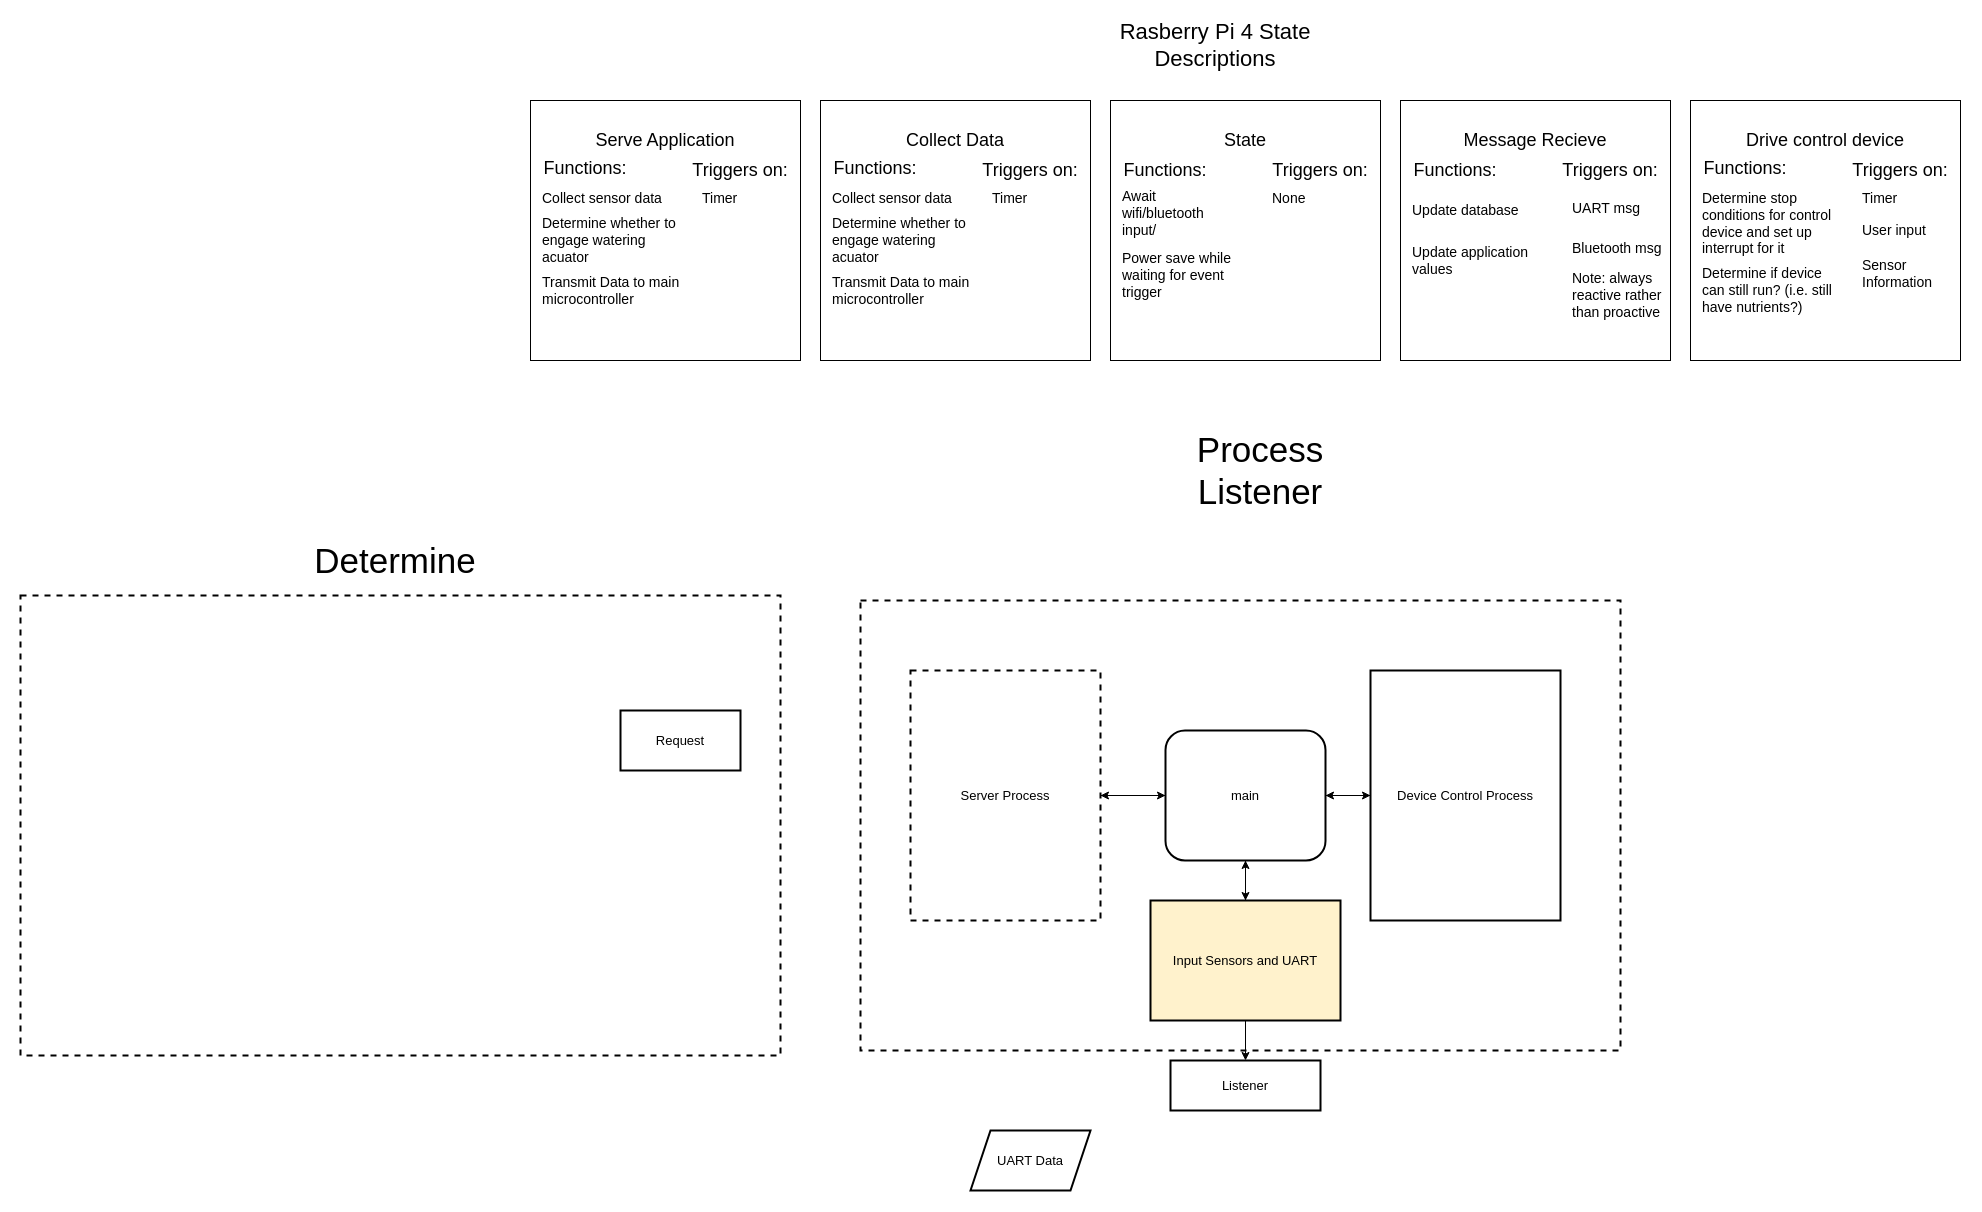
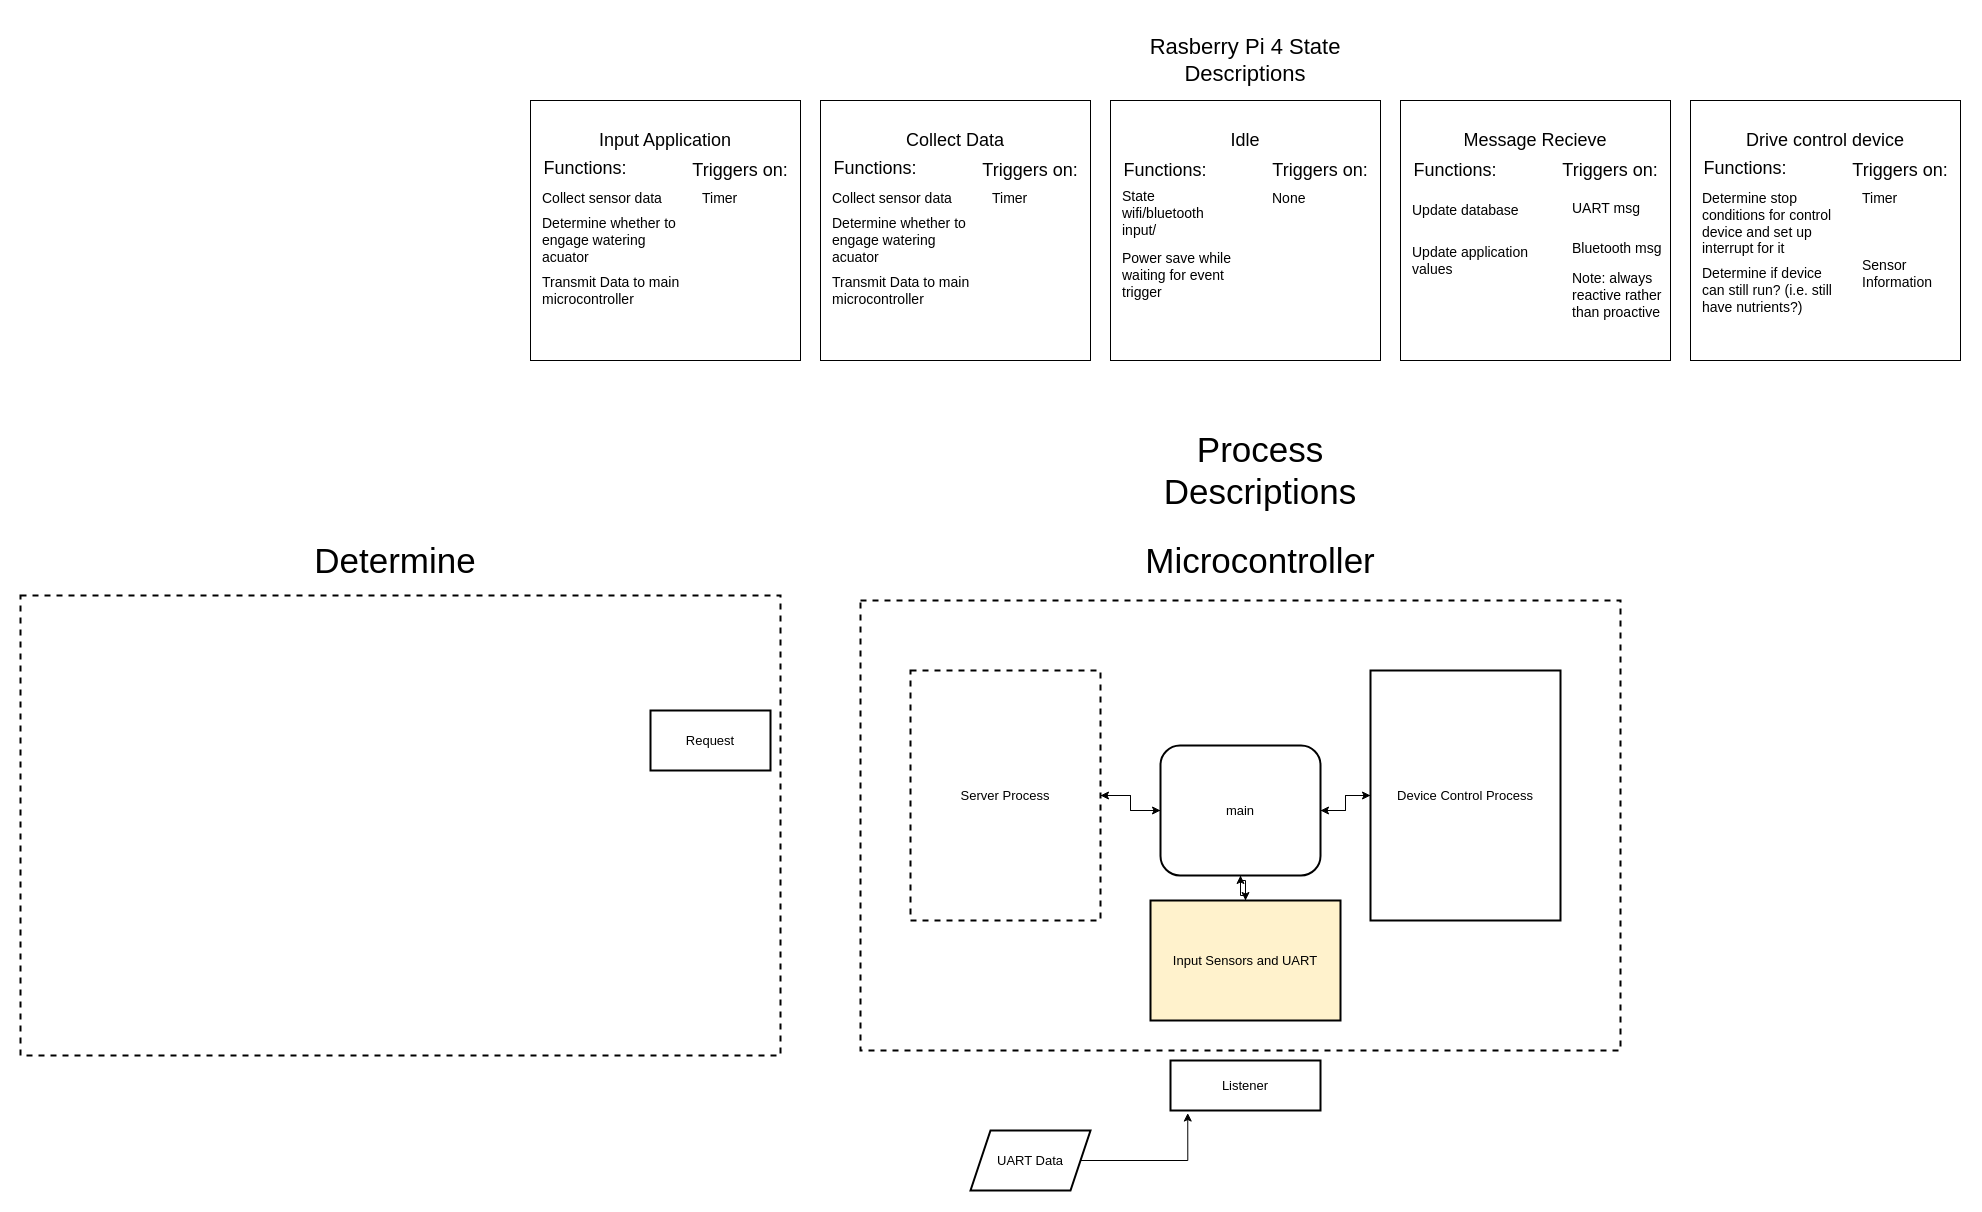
(1216, 46) -> (1246, 61)
(666, 141) -> (666, 141)
(1246, 141) -> (1246, 141)
(1182, 214) -> (1182, 214)
(1911, 231) -> none
(1261, 471) -> (1261, 471)
none -> (1261, 561)
(681, 741) -> (711, 741)
(1246, 796) -> (1241, 811)
(1246, 1037) -> none
none -> (1155, 1161)
